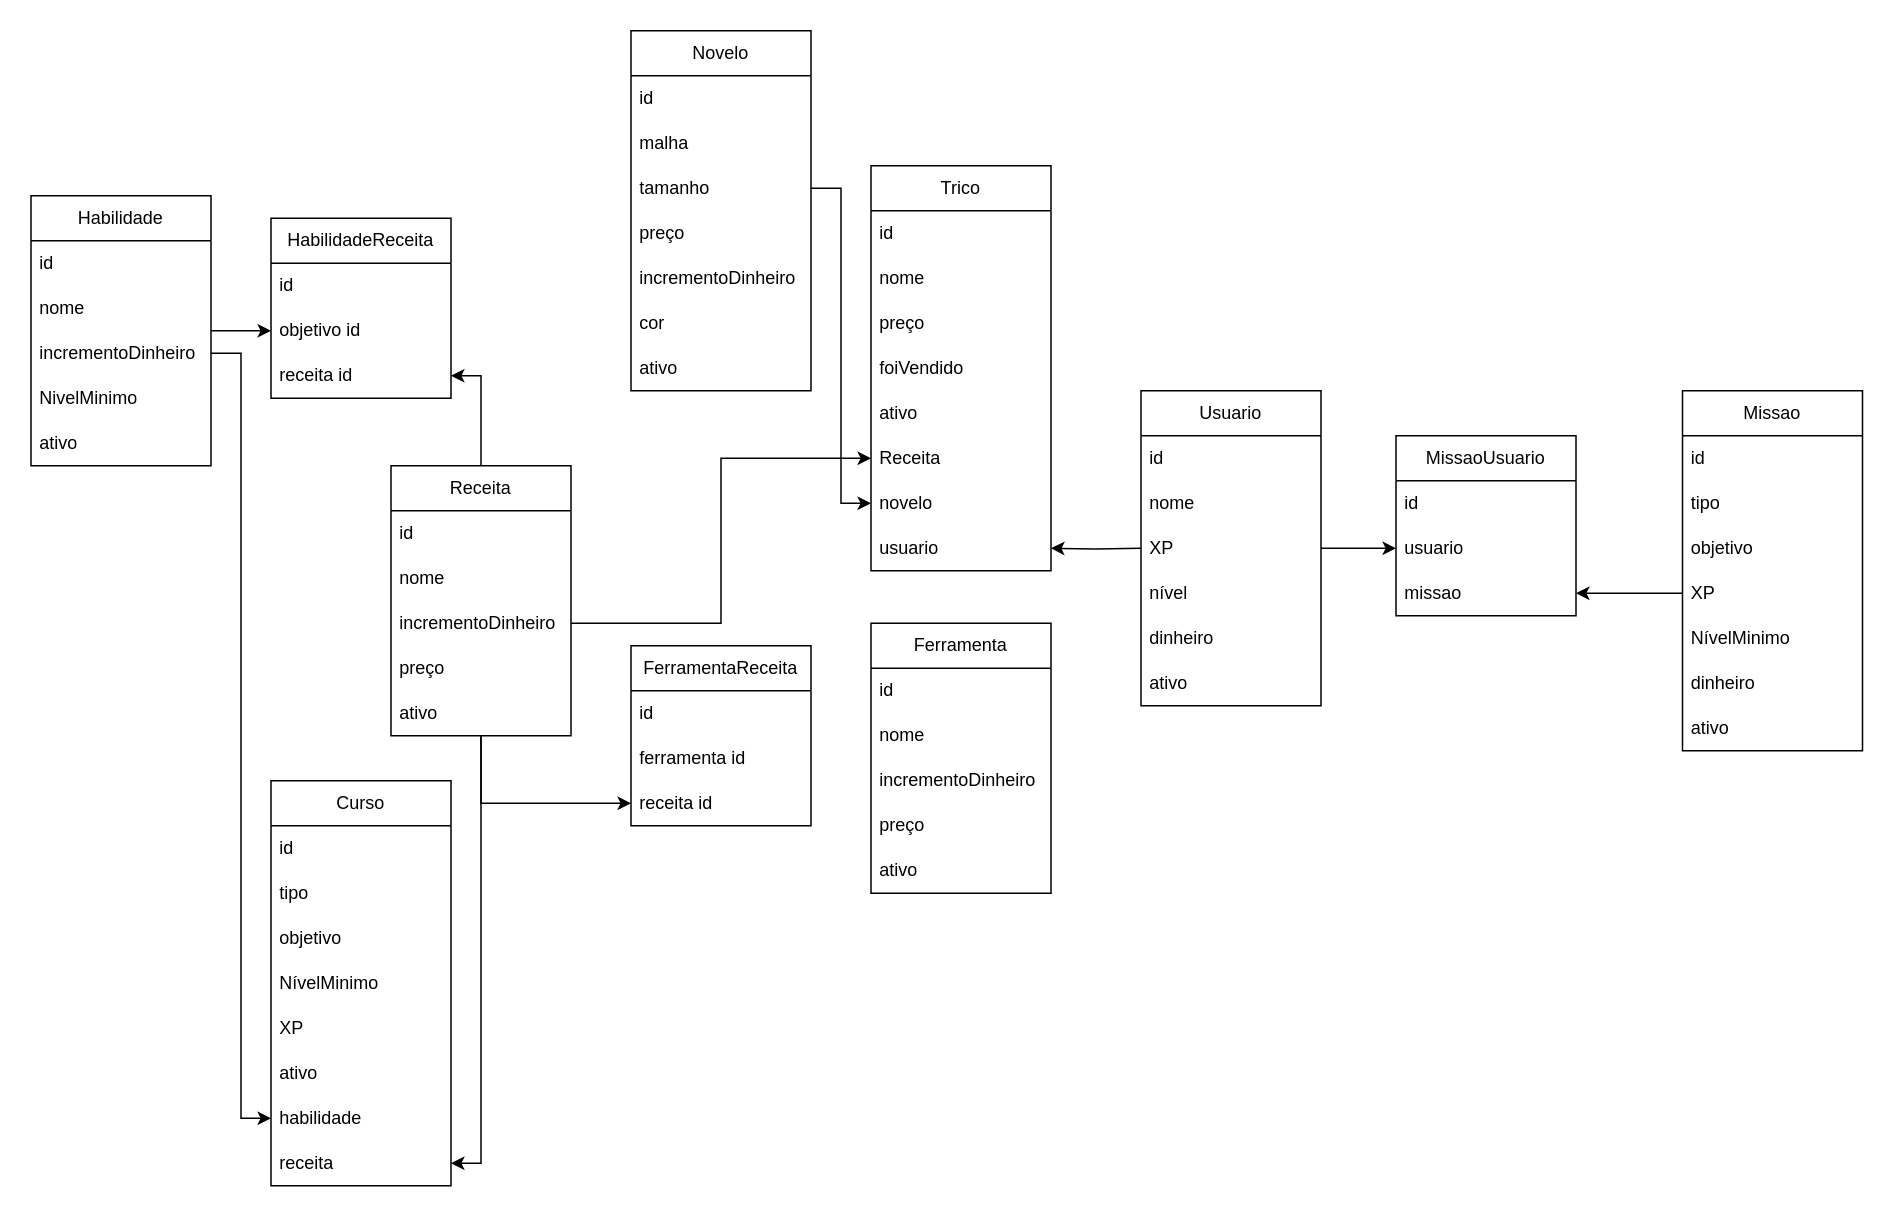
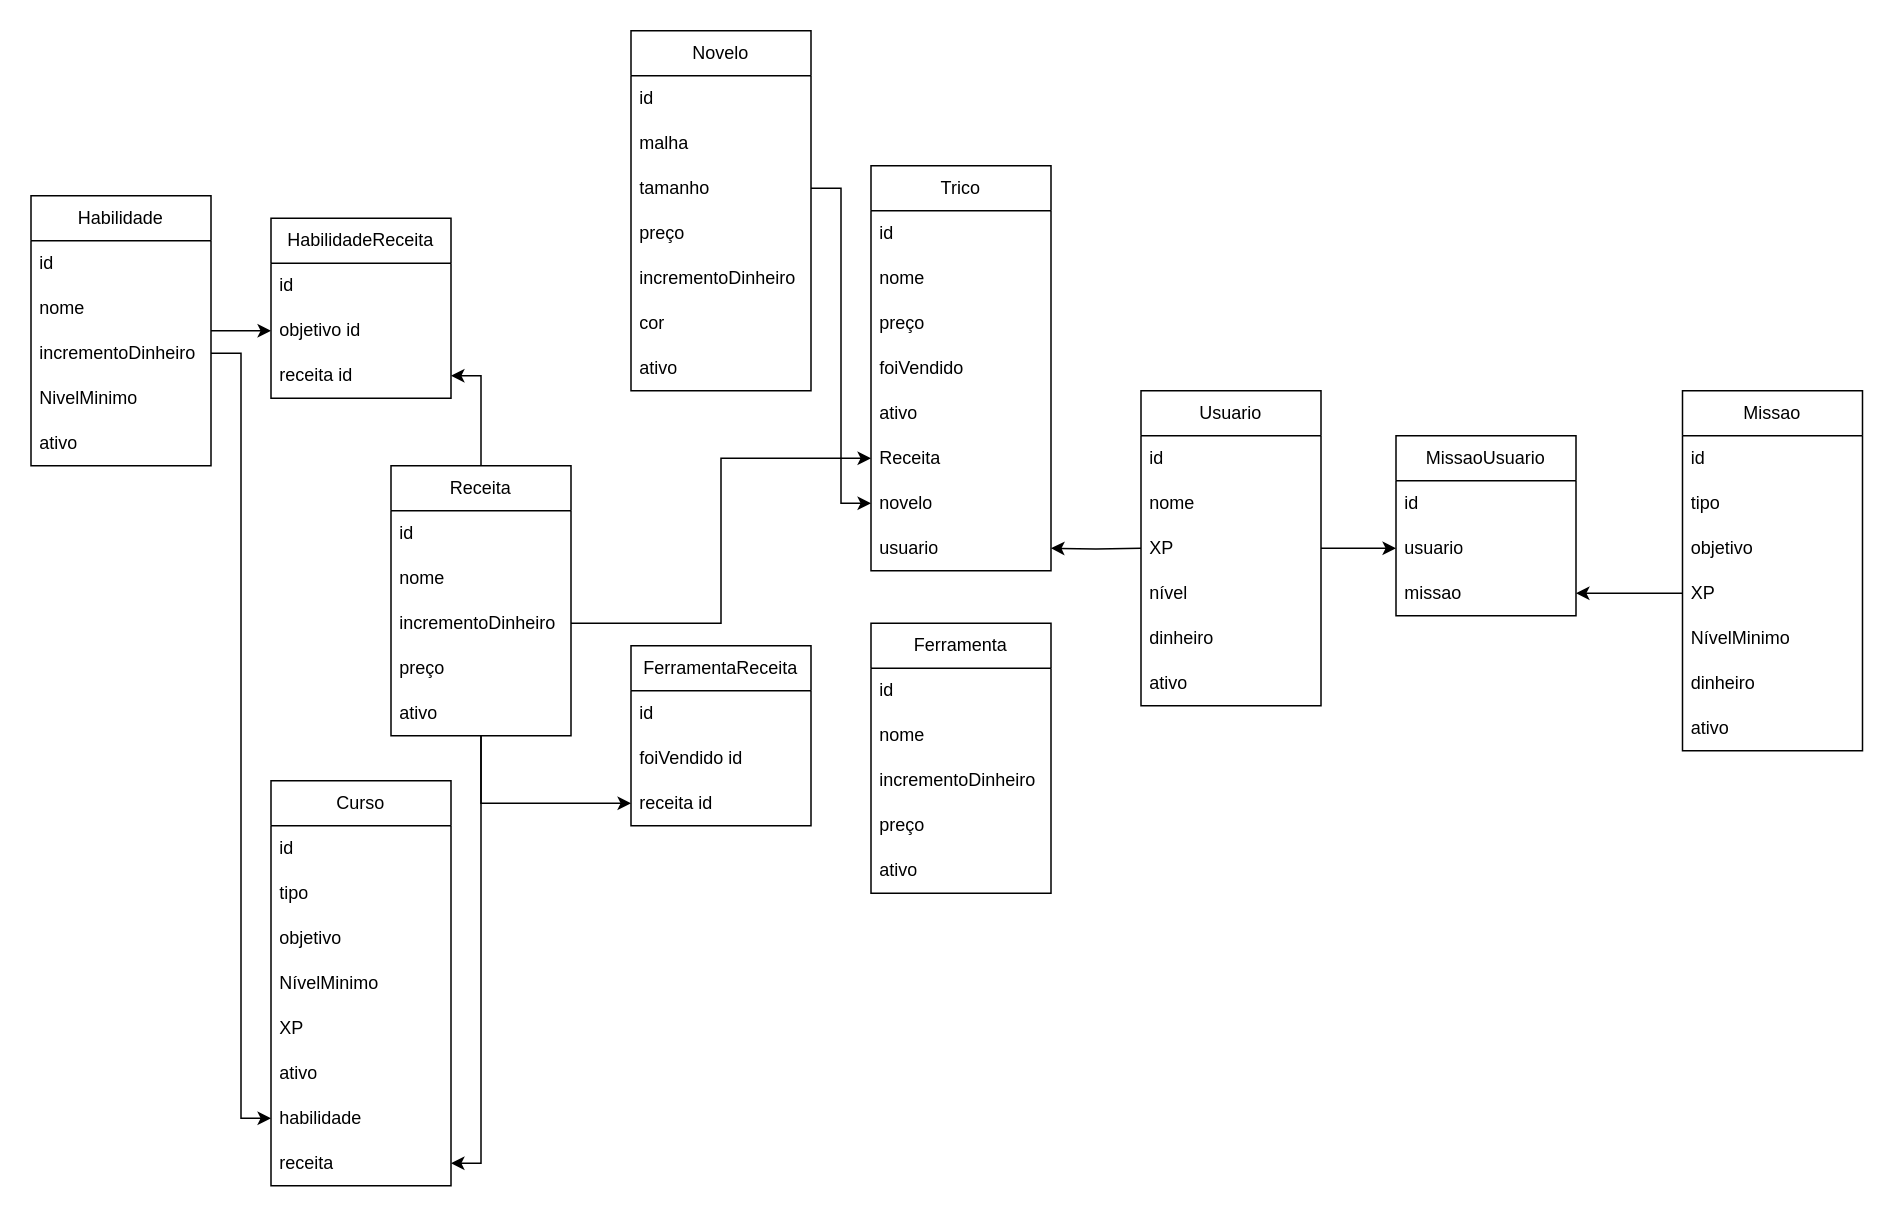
(701, 758) -> (696, 758)
